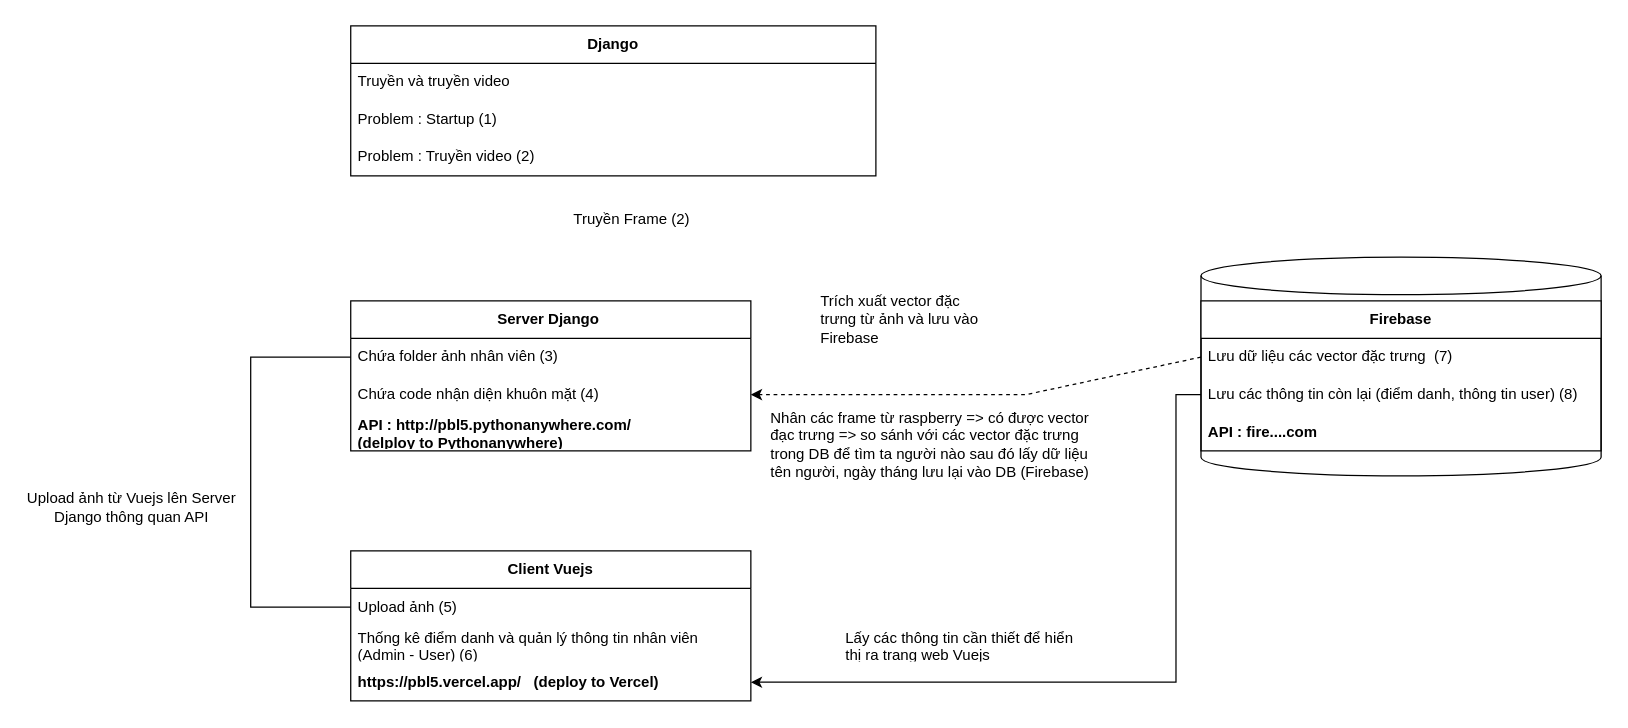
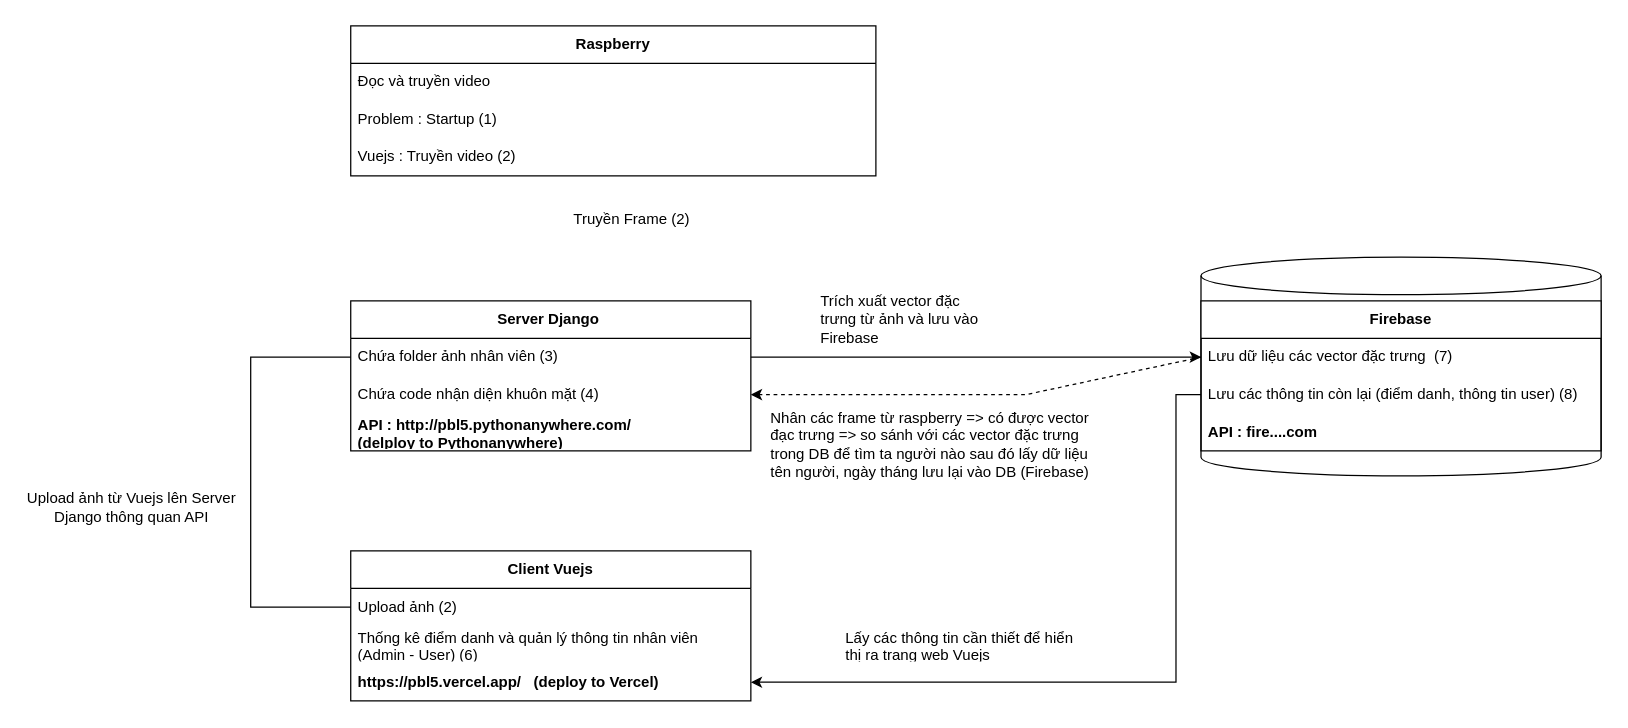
(613, 44) -> (613, 44)
(443, 82) -> (430, 82)
(454, 157) -> (447, 157)
none -> (968, 357)
(411, 607) -> (411, 607)
